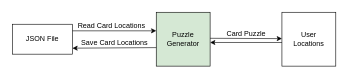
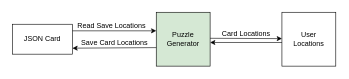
(112, 26) -> (112, 26)
(247, 34) -> (247, 34)
(42, 39) -> (42, 39)
